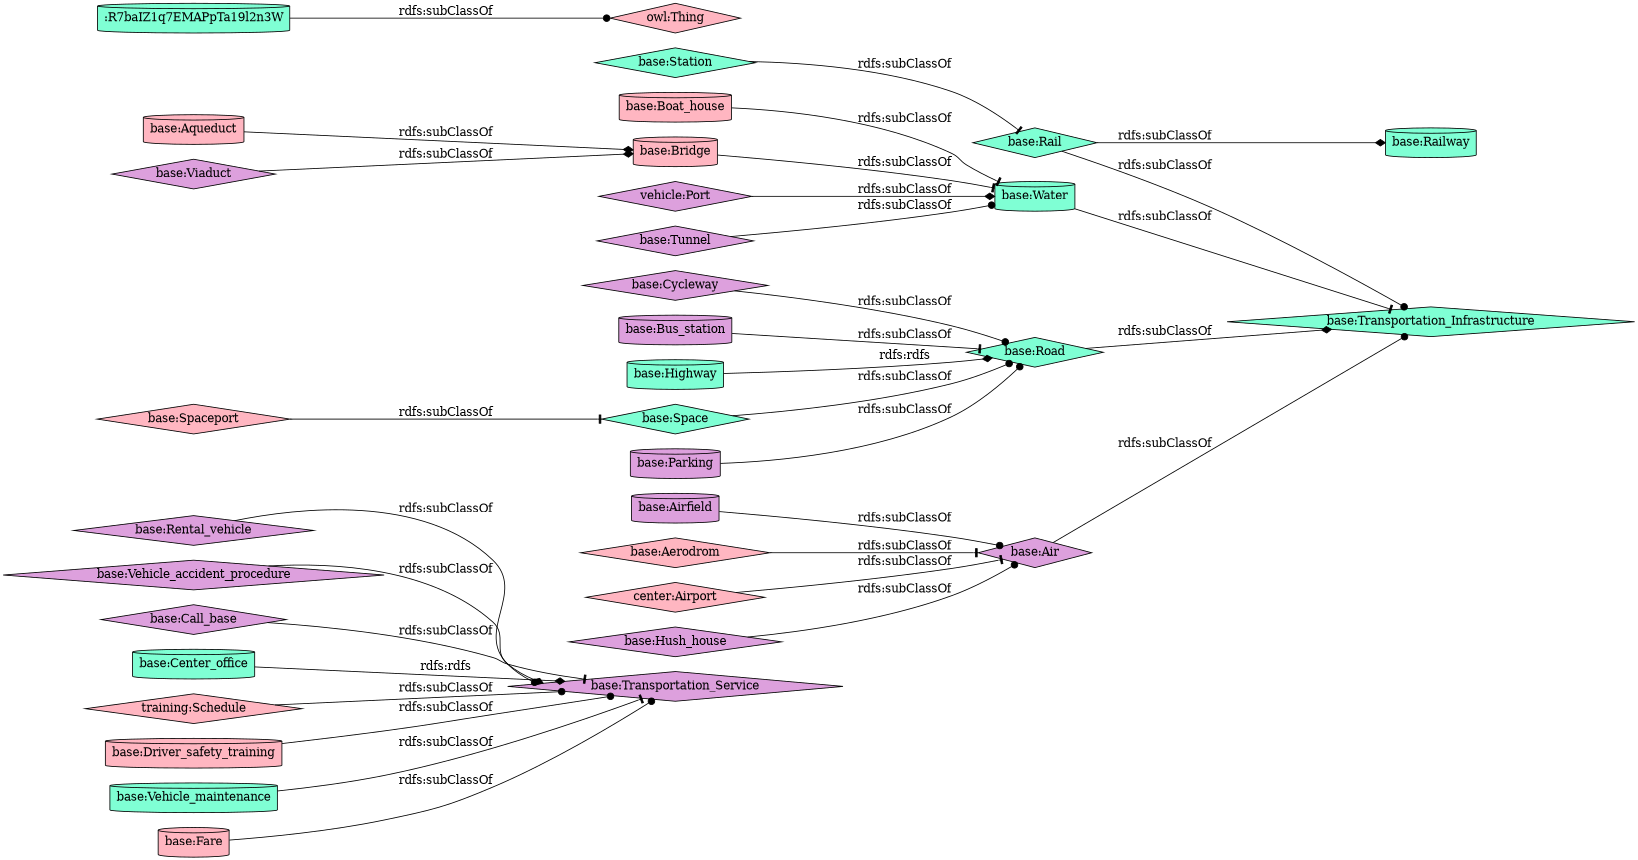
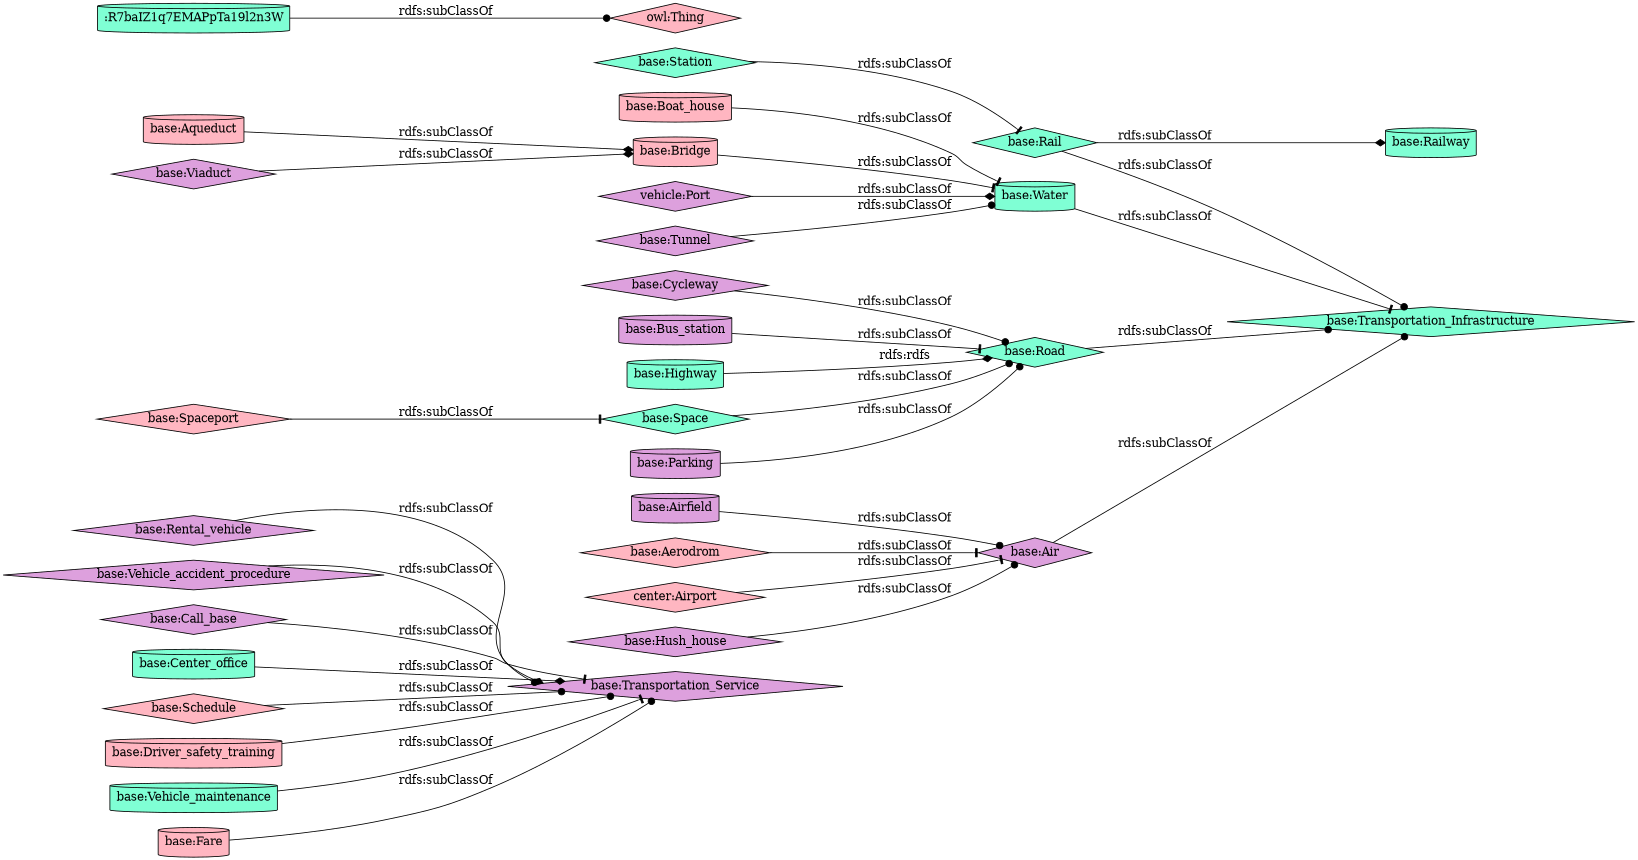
(1204, 339) -> (1205, 339)
(446, 667) -> (446, 667)
(194, 709) -> (194, 709)
